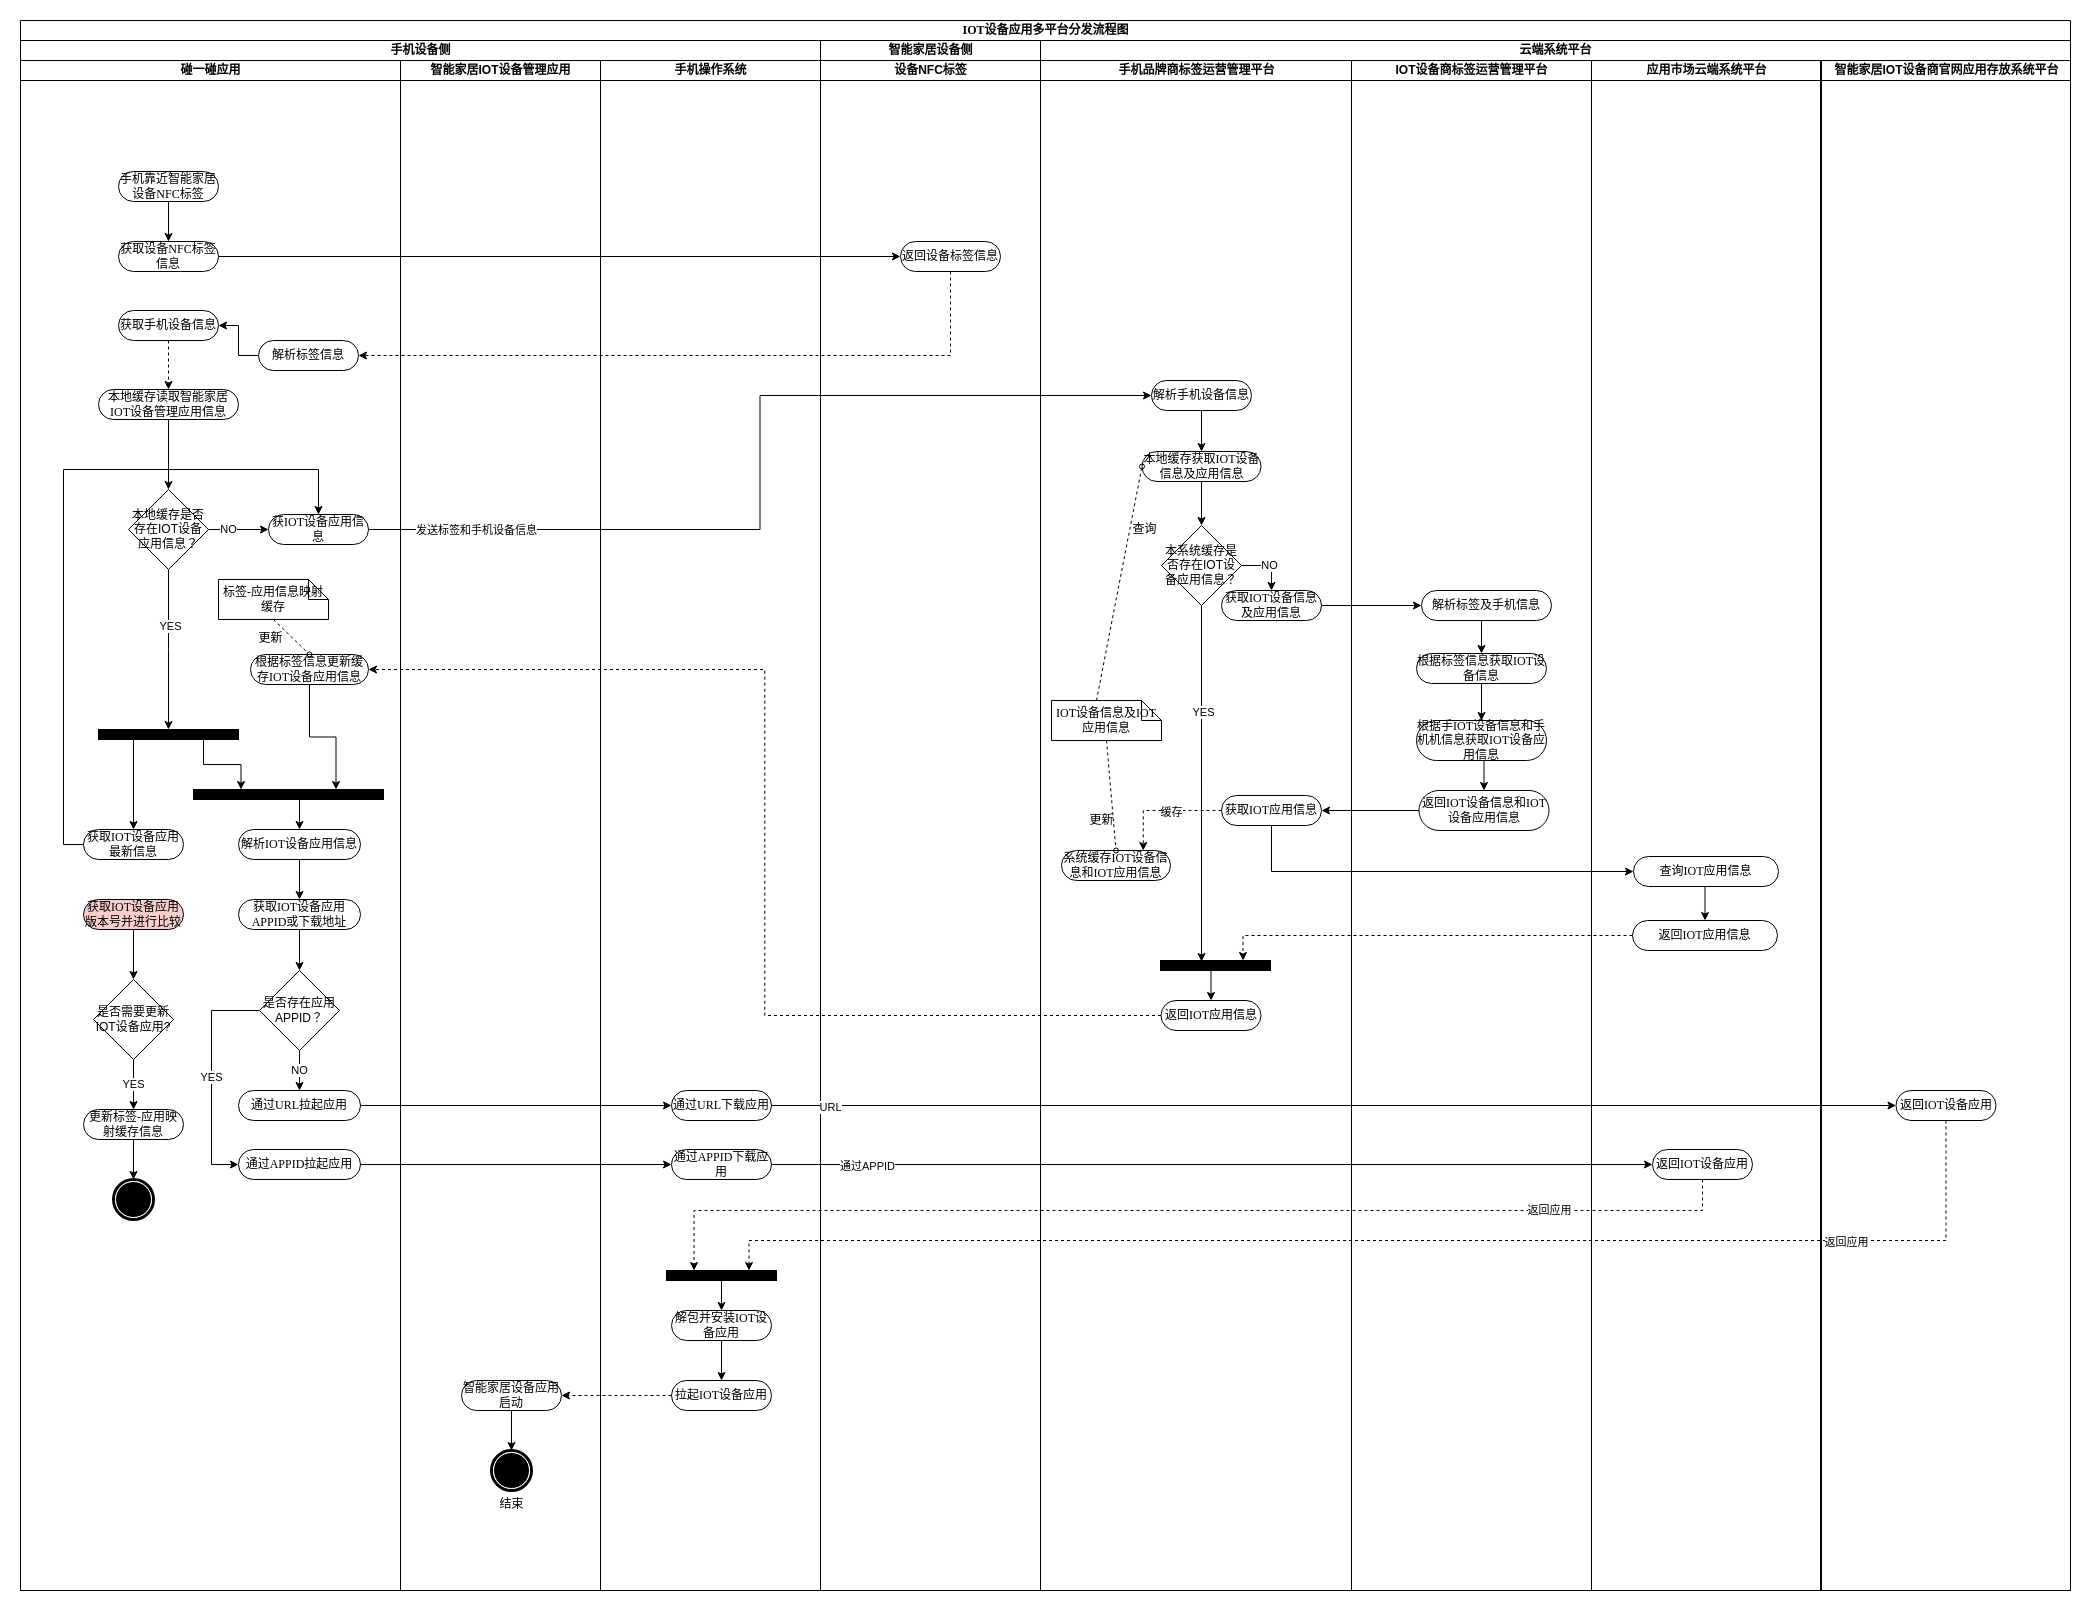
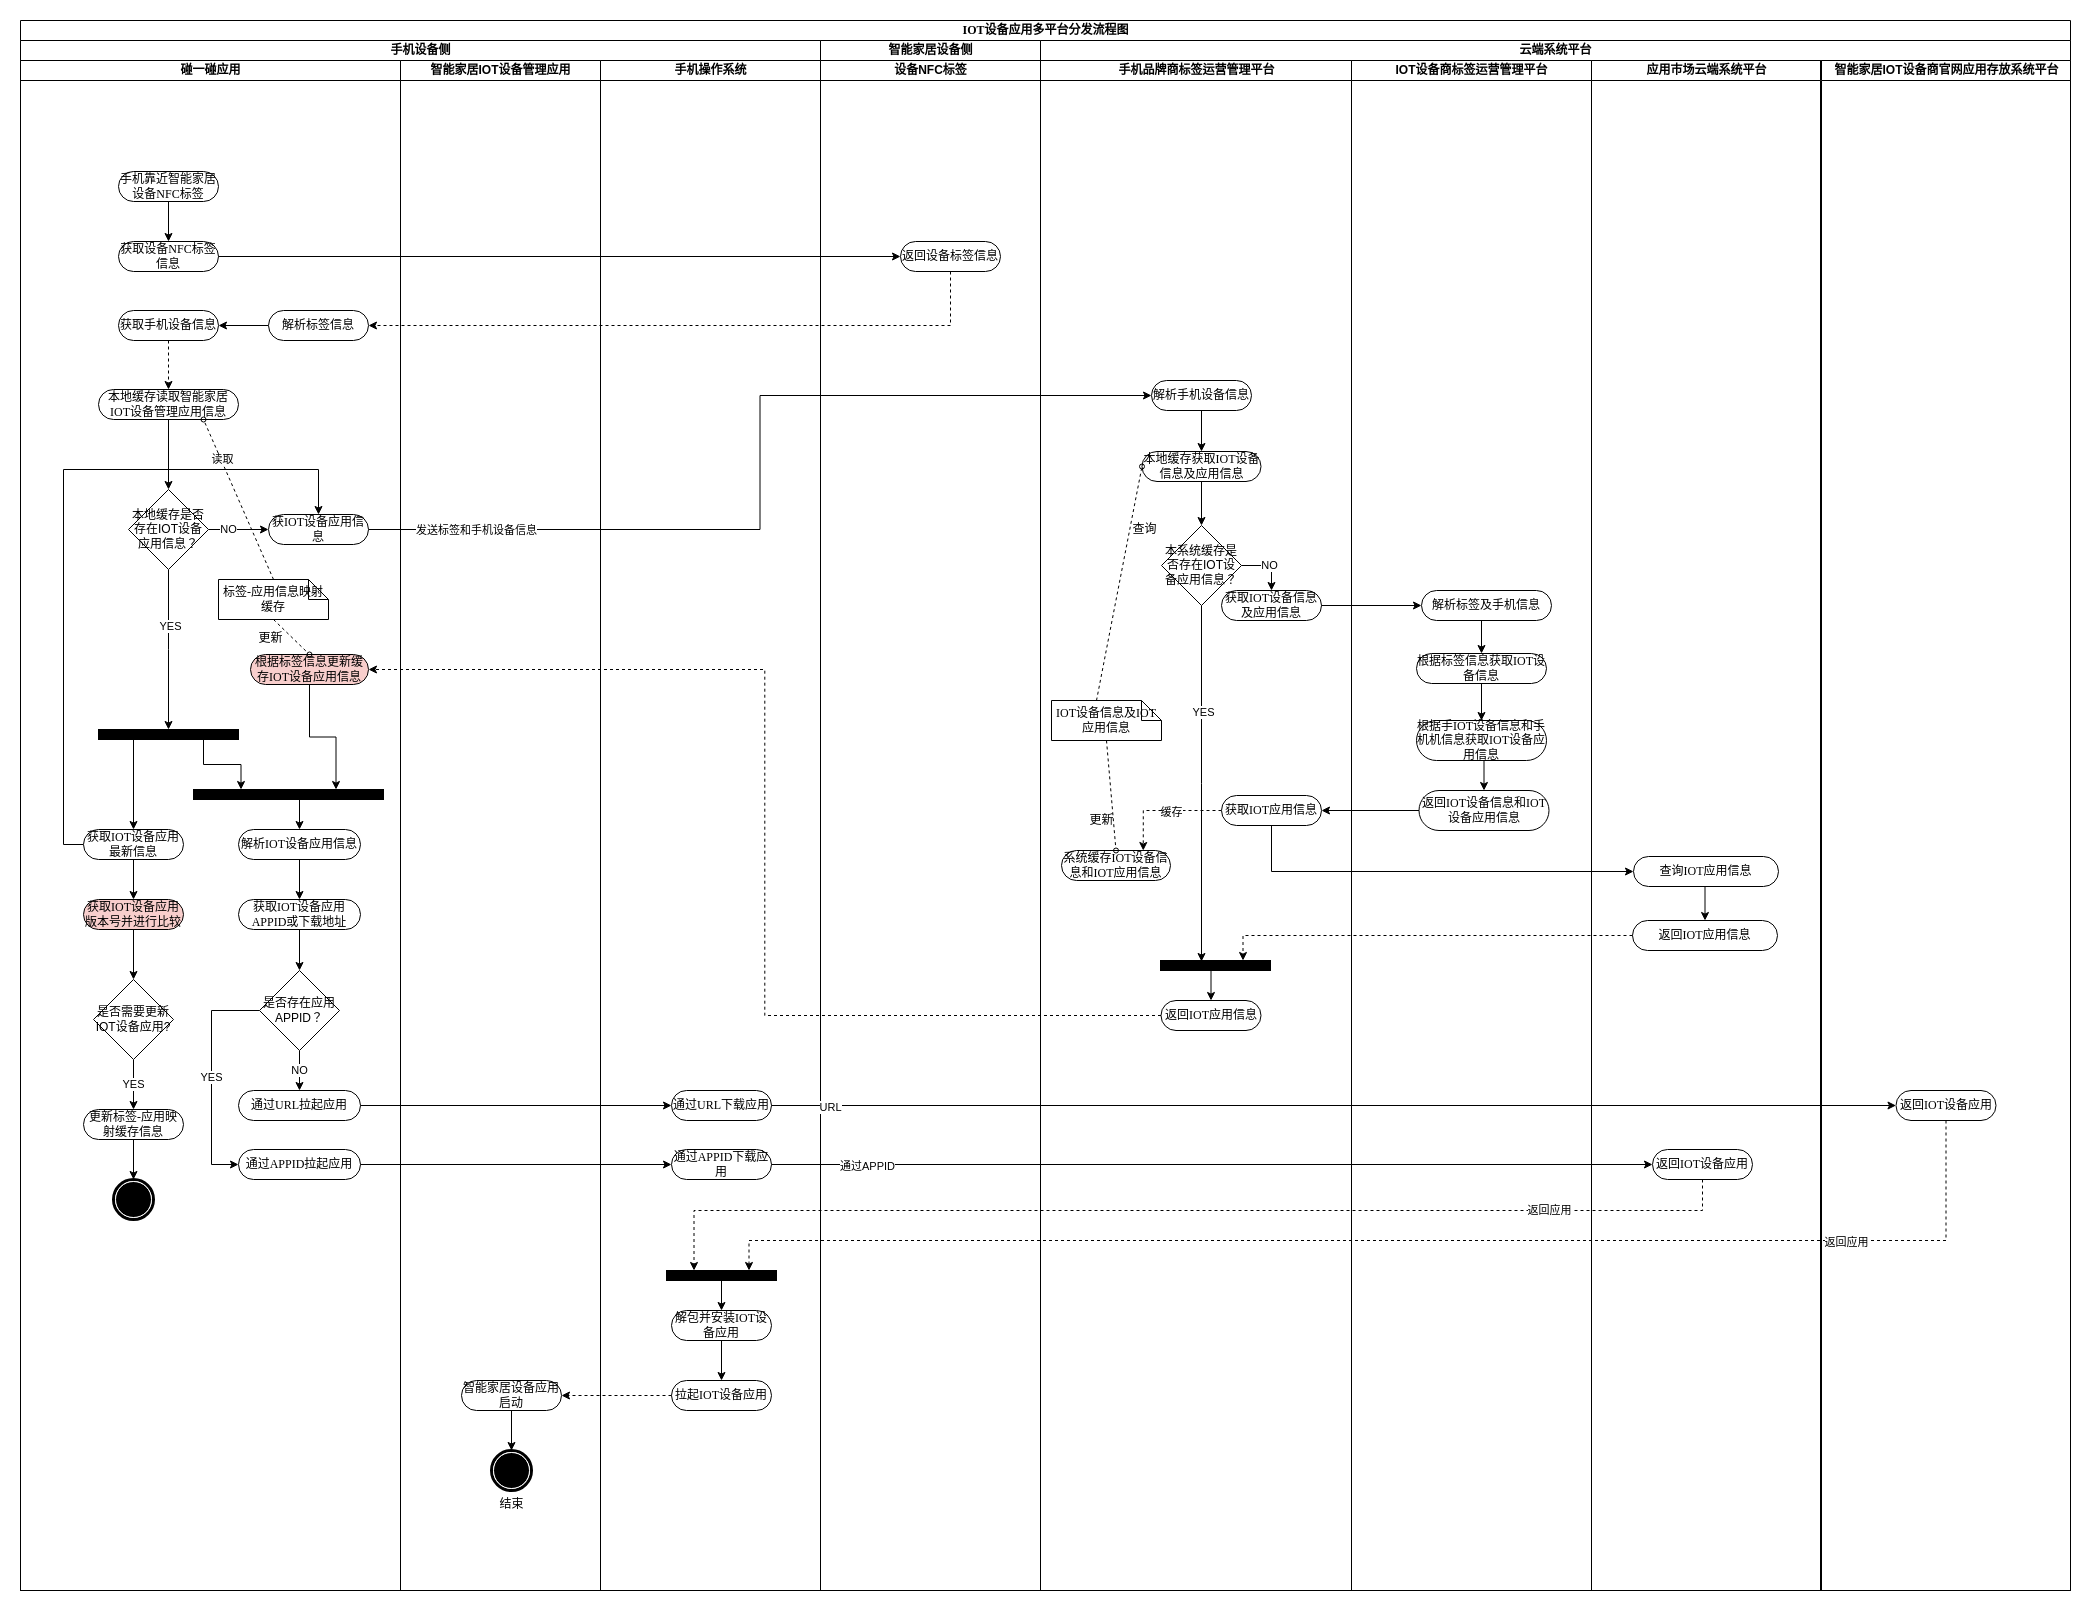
(309, 356) -> (319, 326)
none -> (239, 501)
(310, 670) -> (310, 670)
none -> (134, 876)
